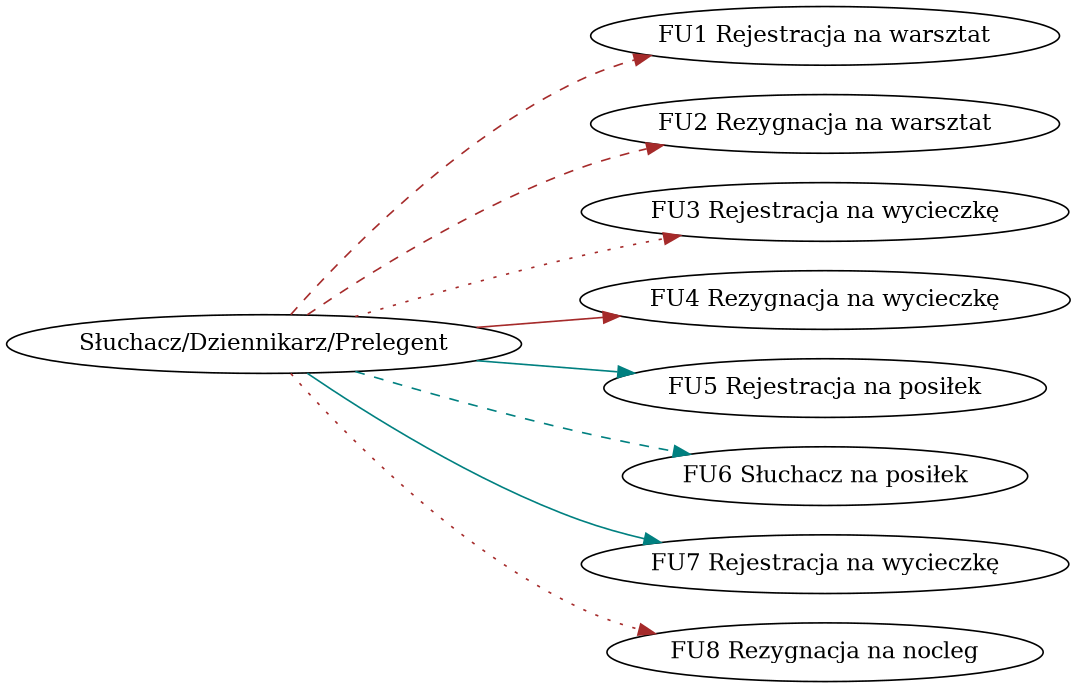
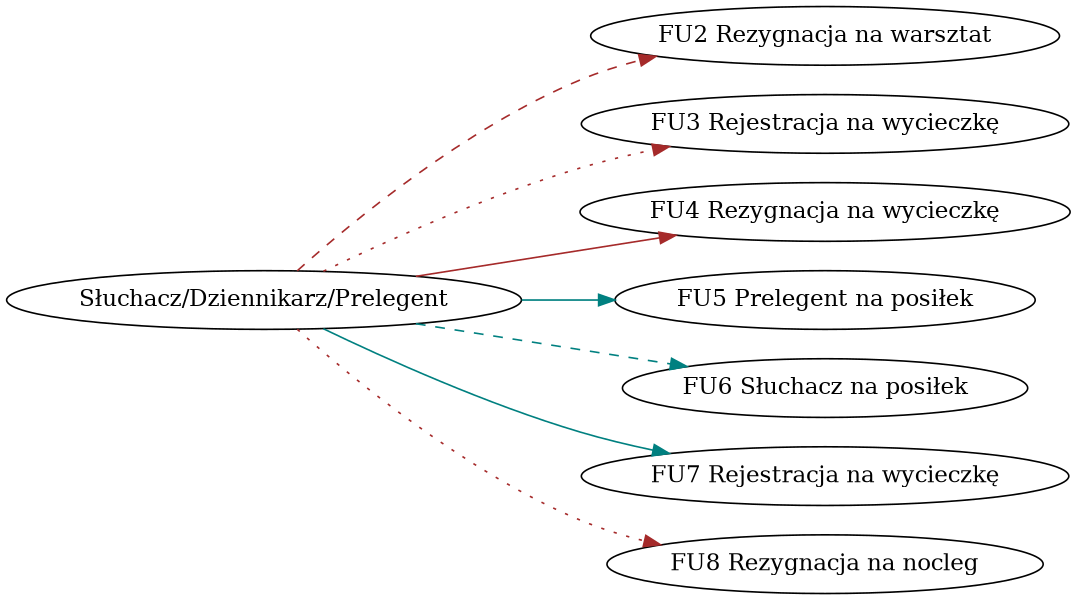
(825, 36) -> none
(825, 388) -> (825, 300)
